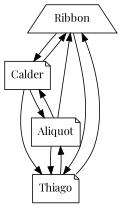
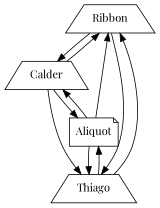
(28, 75) -> (47, 75)
(56, 189) -> (94, 189)
